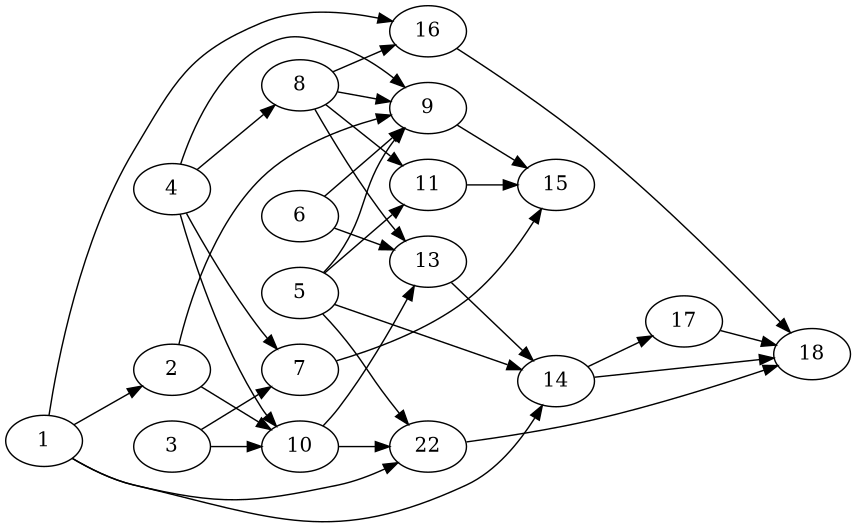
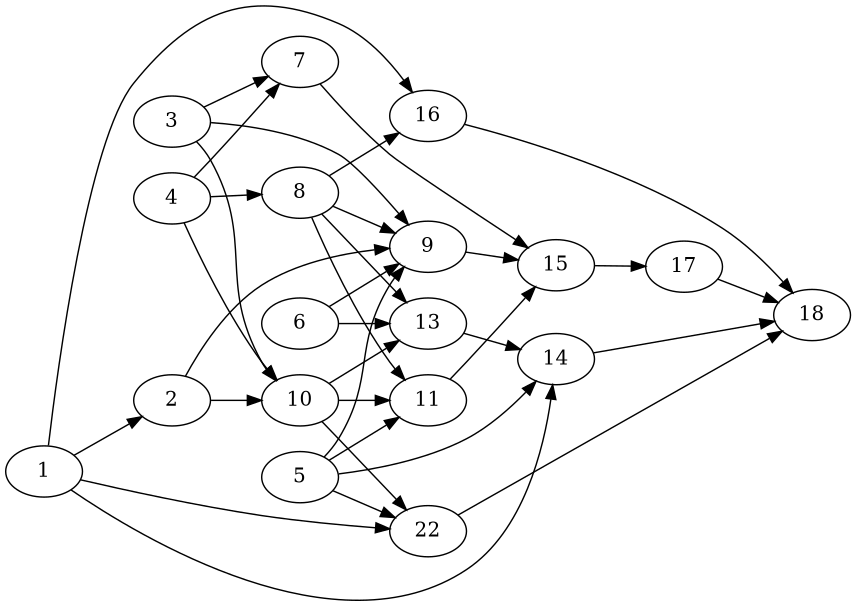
(261, 47) -> (317, 144)
(613, 354) -> (613, 266)
none -> (365, 400)
